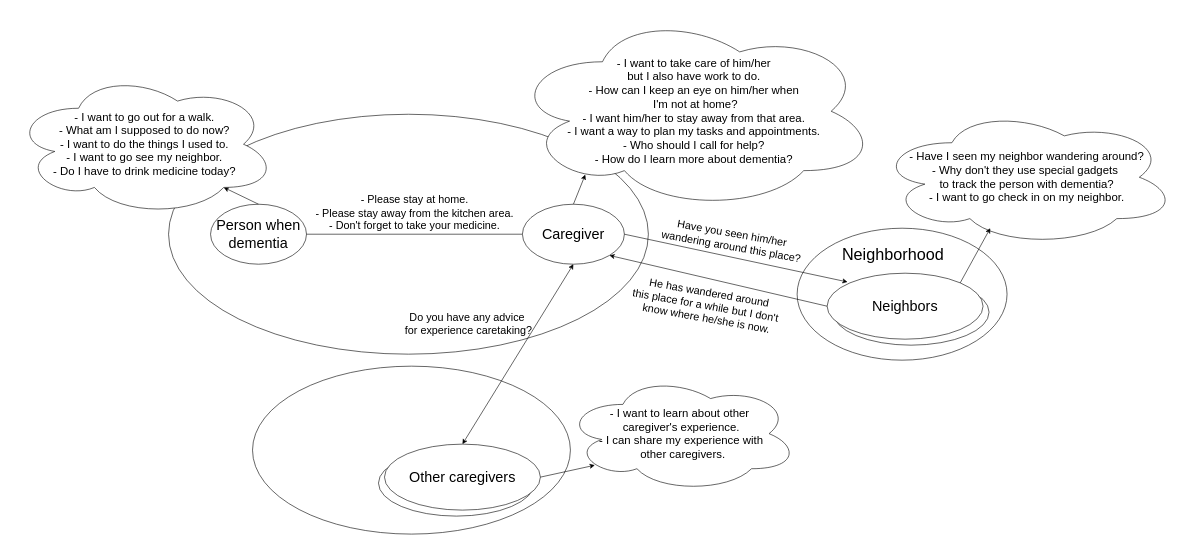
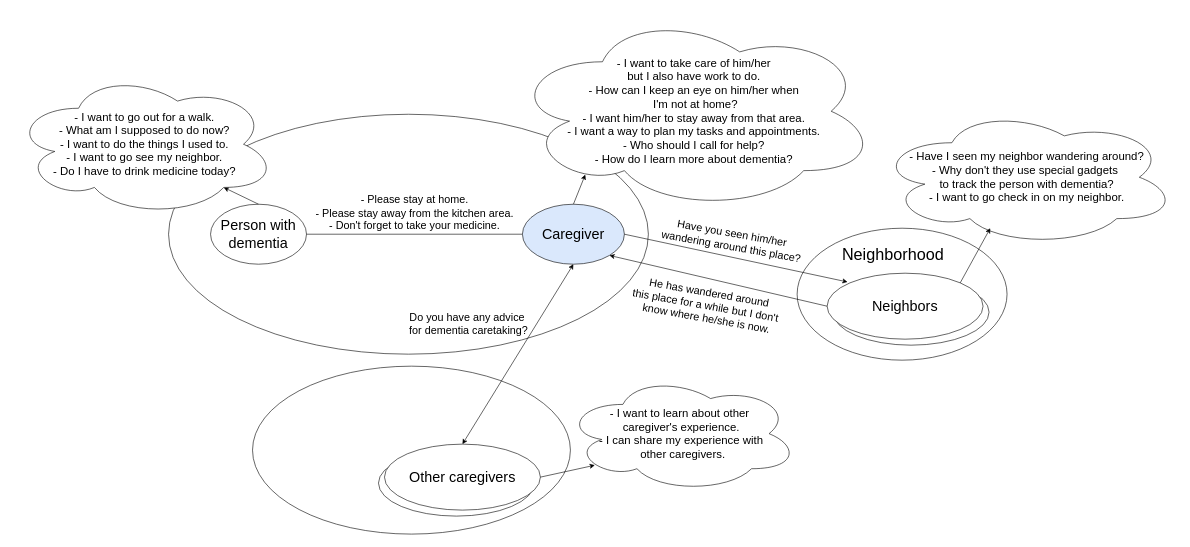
(258, 234) -> (258, 234)
(573, 234) -> (573, 234)
(469, 324) -> (469, 324)
